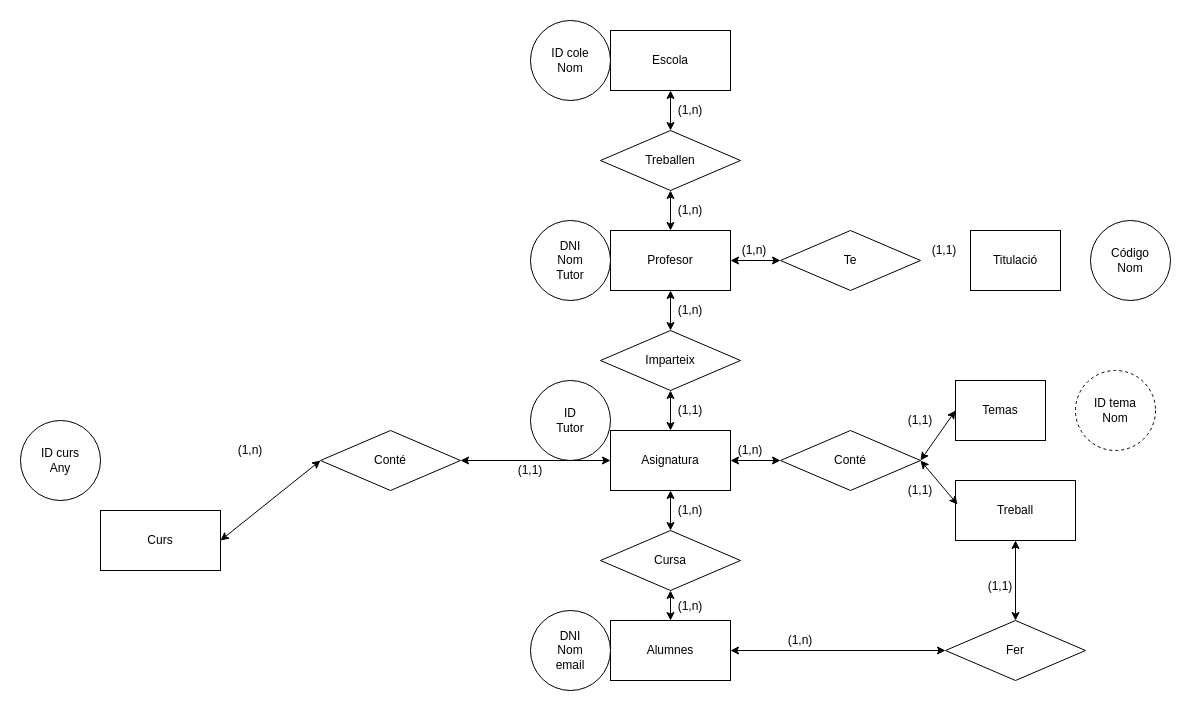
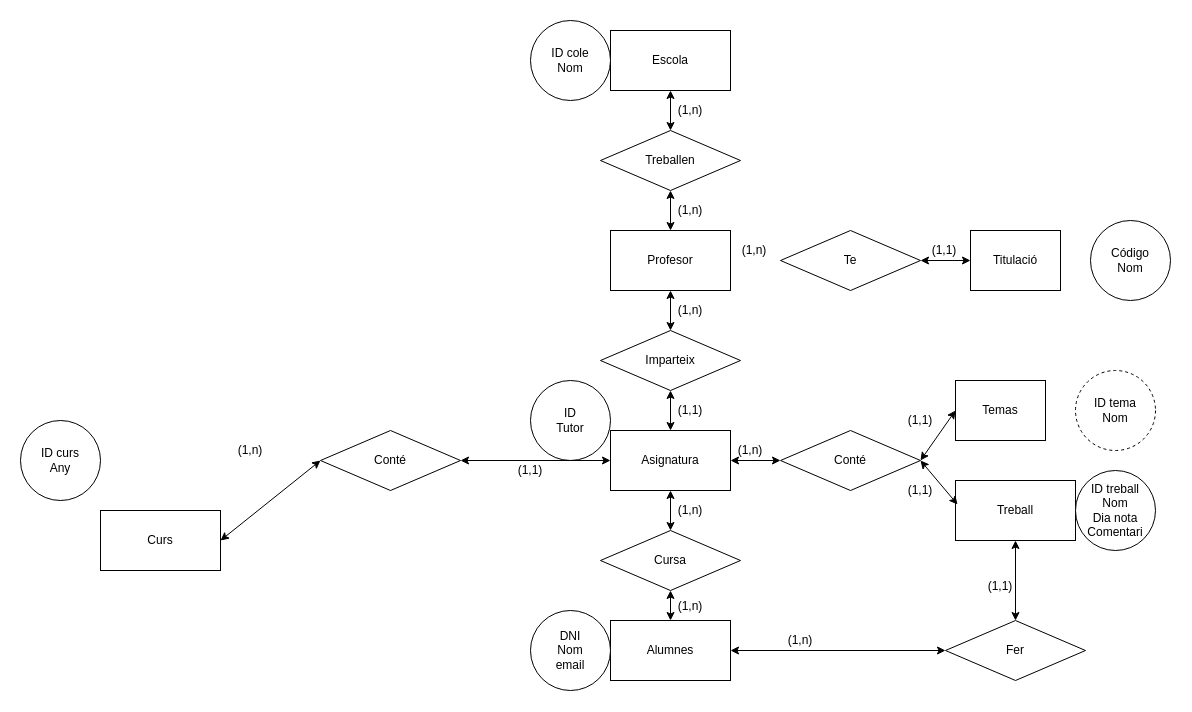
(571, 261) -> none
(755, 261) -> none
none -> (945, 261)
none -> (1116, 511)
